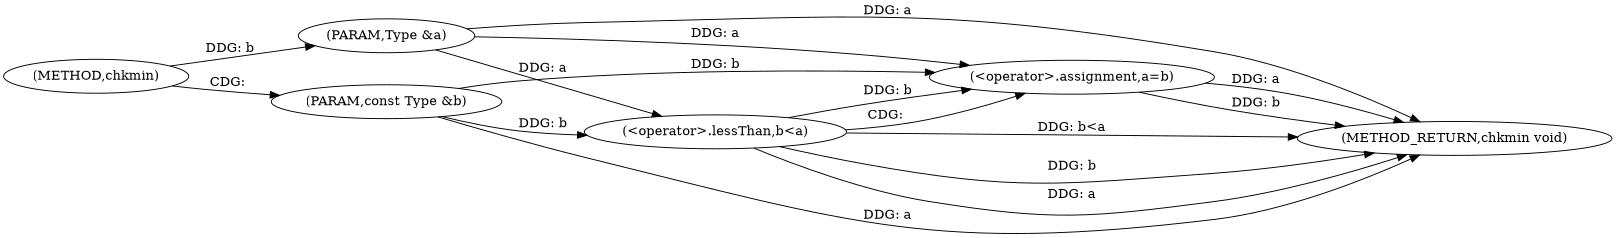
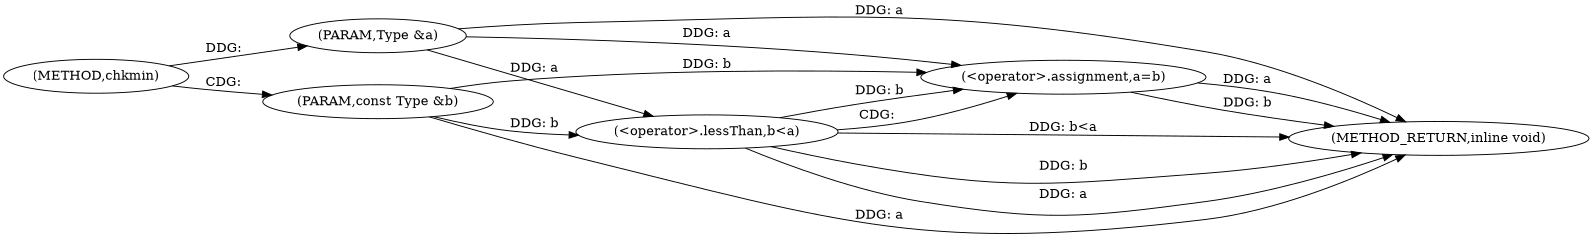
(230, 48) -> (226, 48)
(1455, 138) -> (1439, 138)
